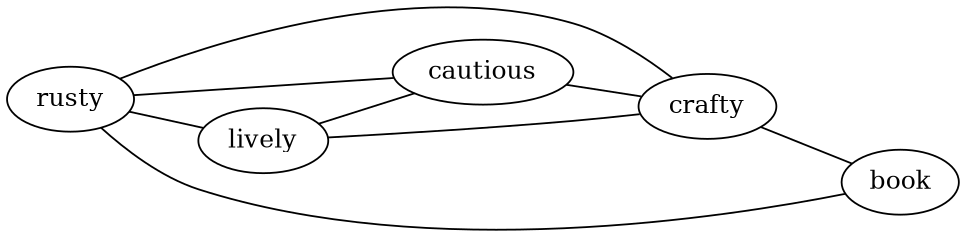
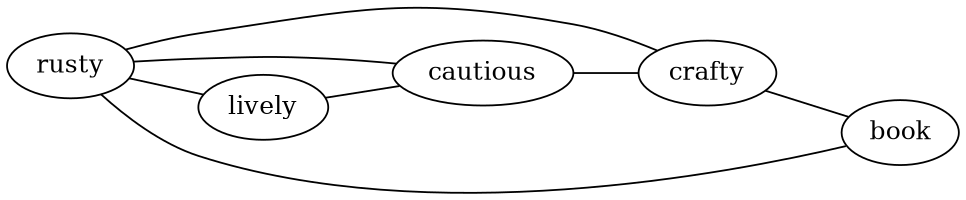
(484, 128) -> none
